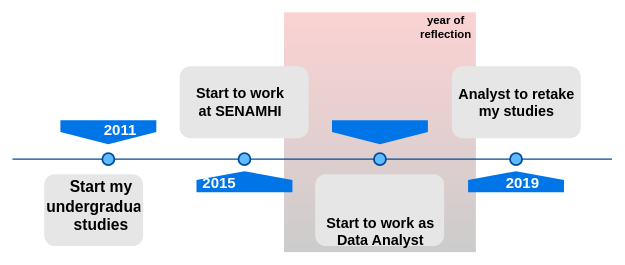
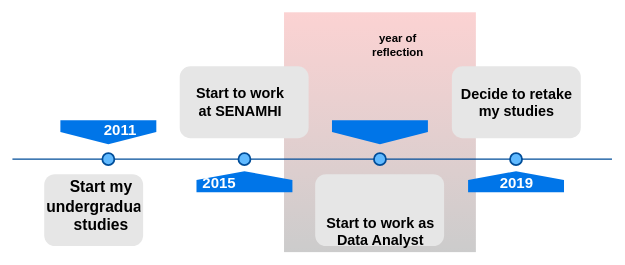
(446, 27) -> (398, 45)
(508, 81) -> (506, 81)
(523, 182) -> (517, 182)
